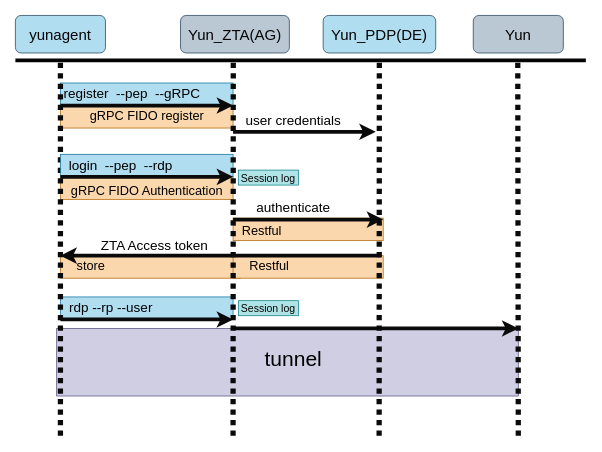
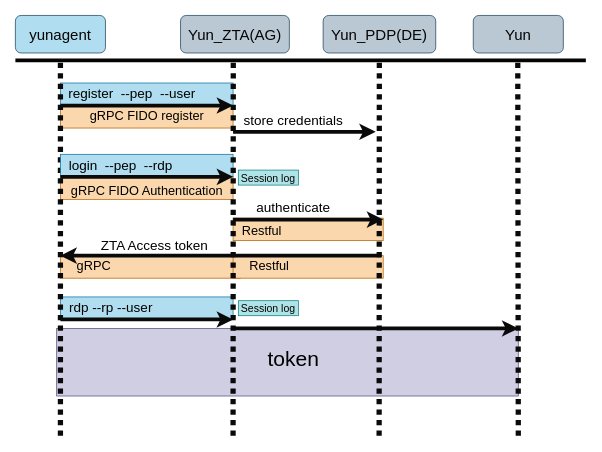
(379, 34) -> (379, 34)
(132, 94) -> (132, 94)
(293, 120) -> (293, 120)
(89, 267) -> (87, 267)
(293, 358) -> (293, 358)
